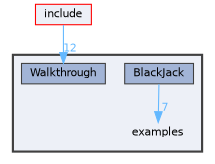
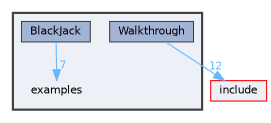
(63, 39) -> (190, 58)
